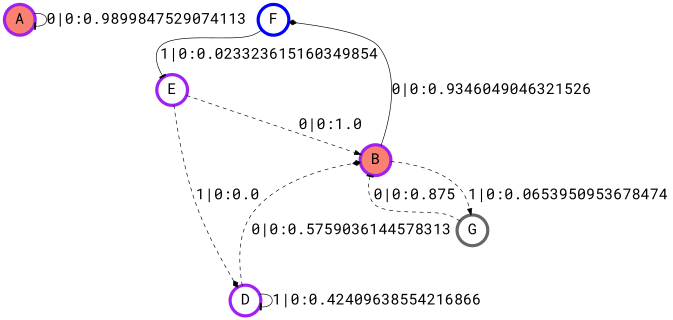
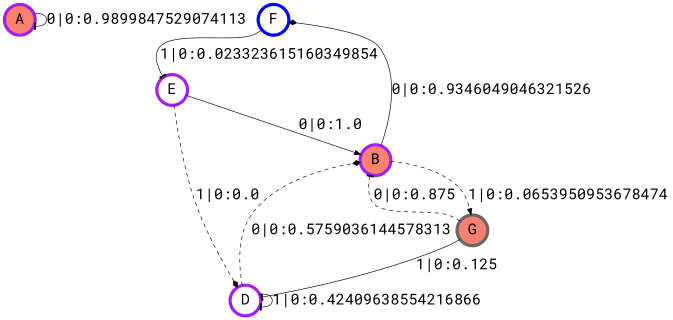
(271, 124) -> (271, 124)
(472, 230) -> (472, 230)
none -> (364, 274)
